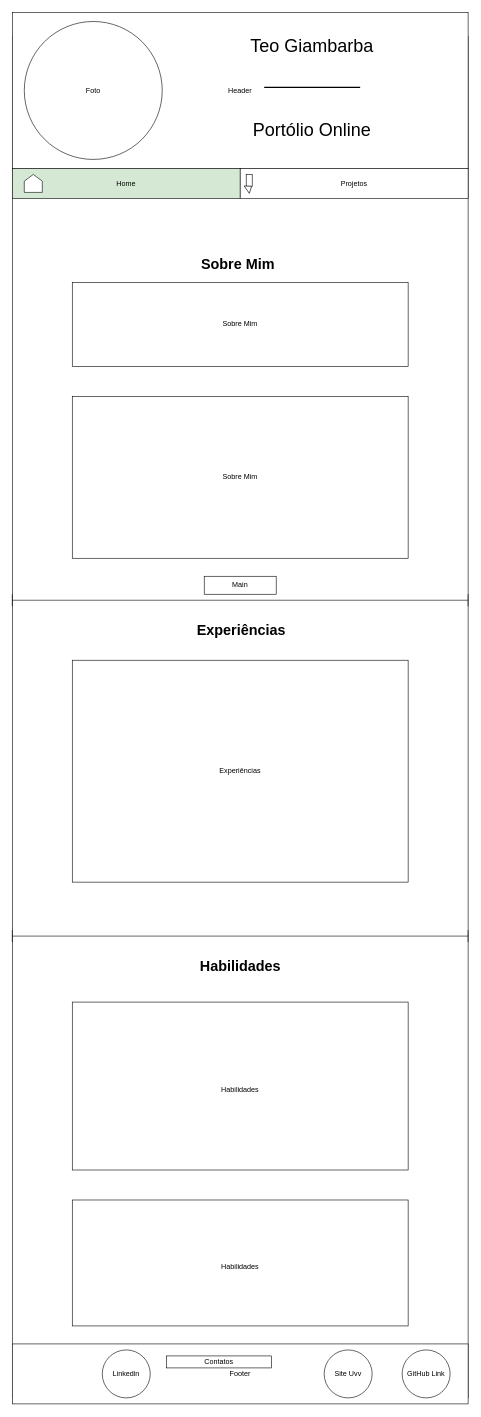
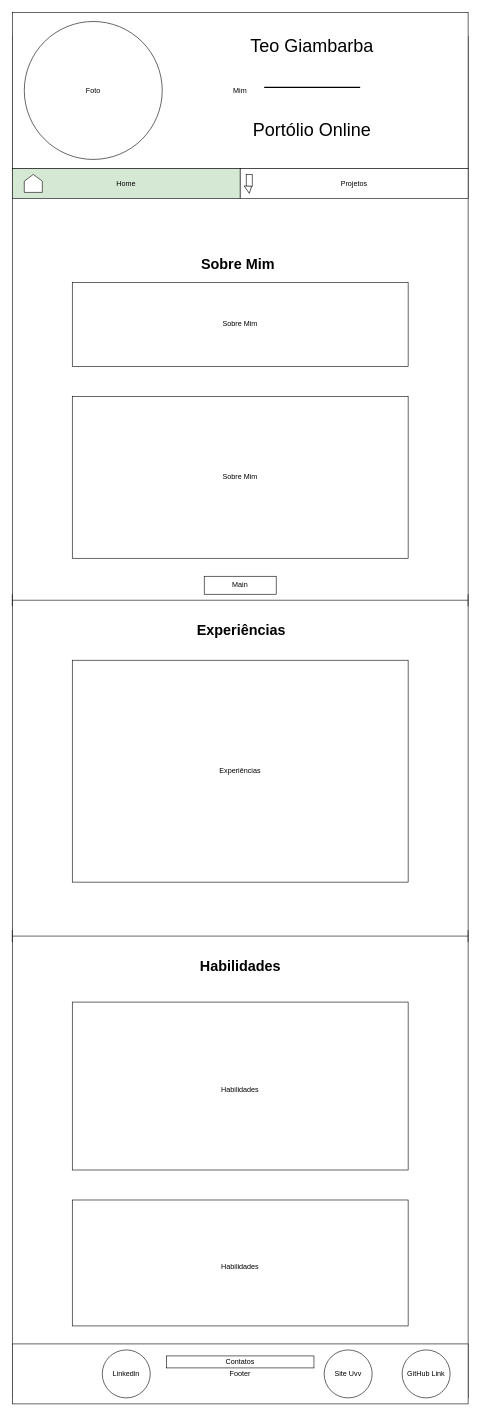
(240, 90) -> (240, 90)
(219, 1362) -> (240, 1362)
